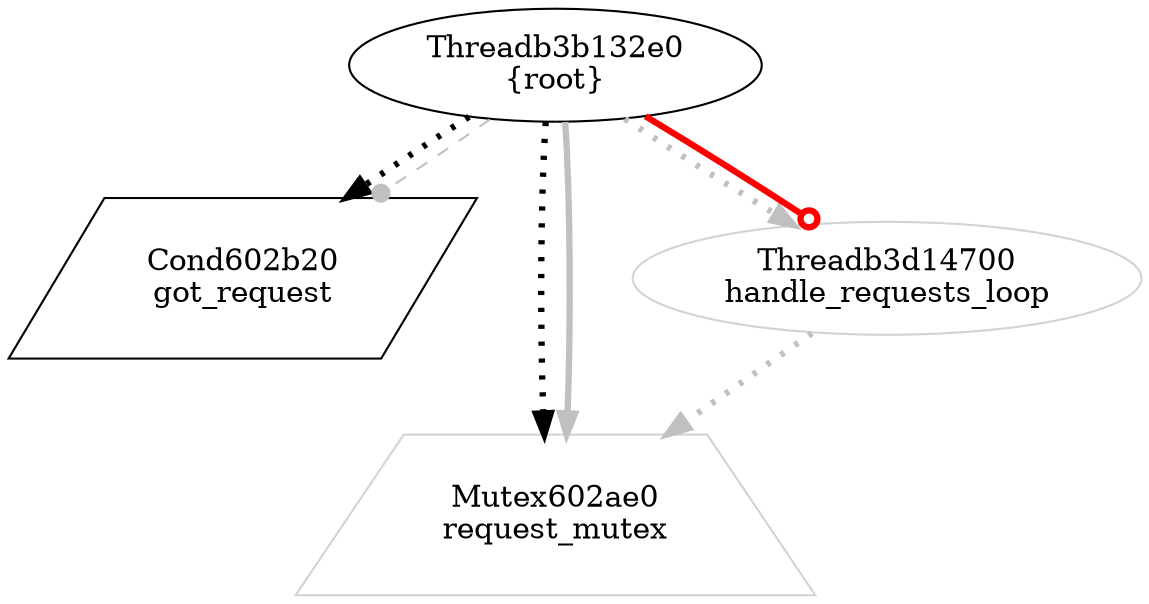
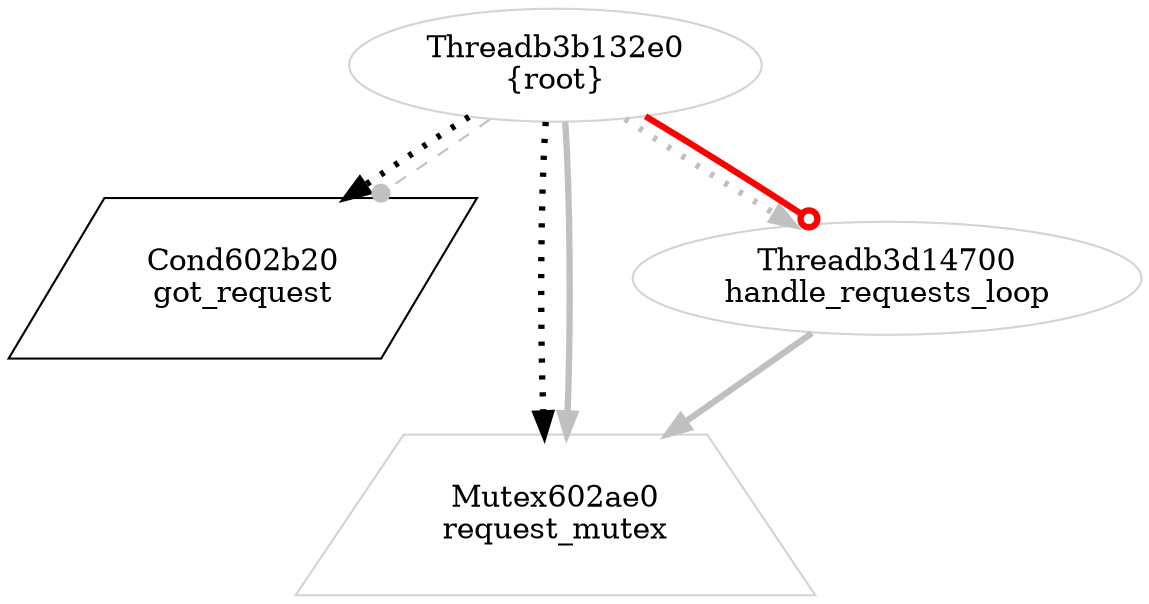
(555, 65) -> (555, 65)
(748, 378) -> (748, 378)
